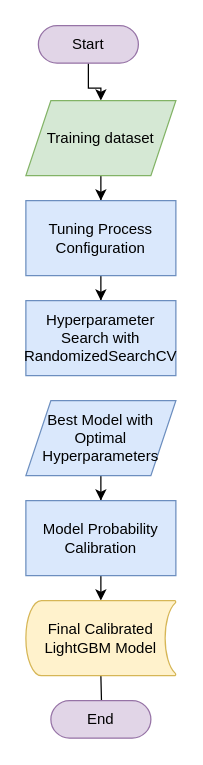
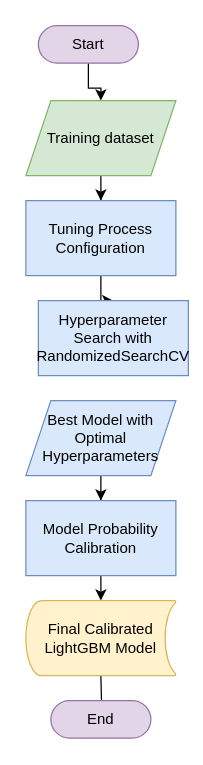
(101, 338) -> (113, 338)
